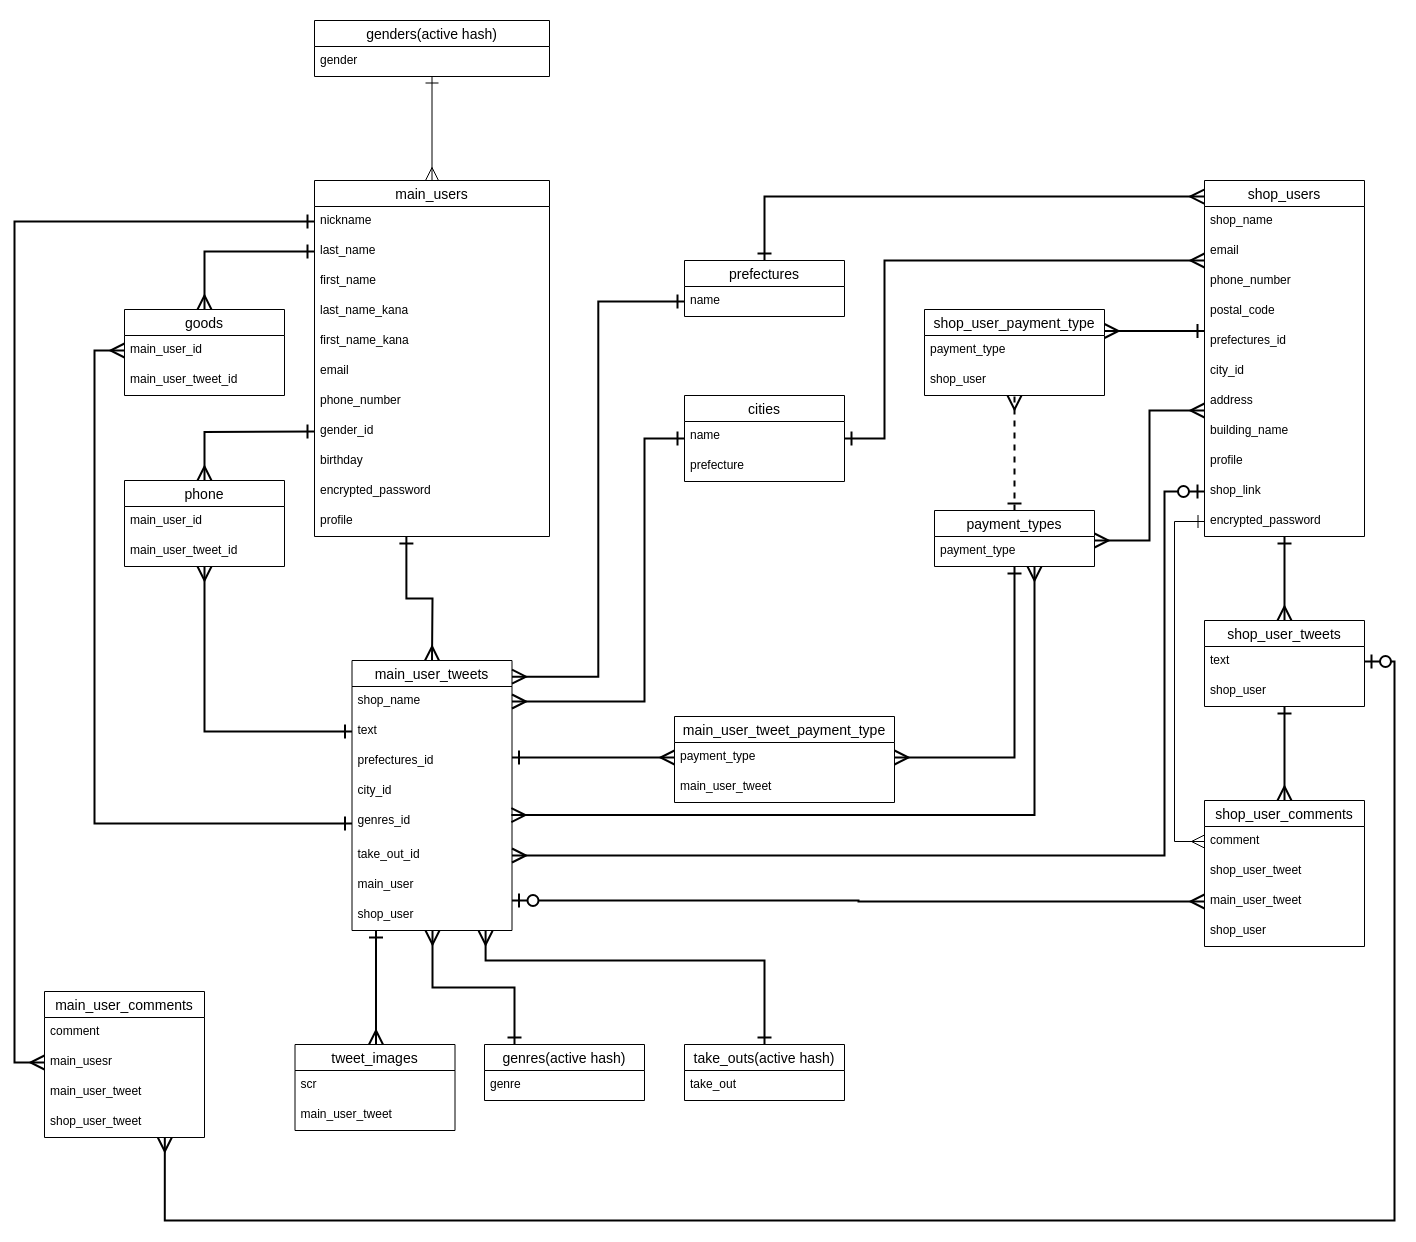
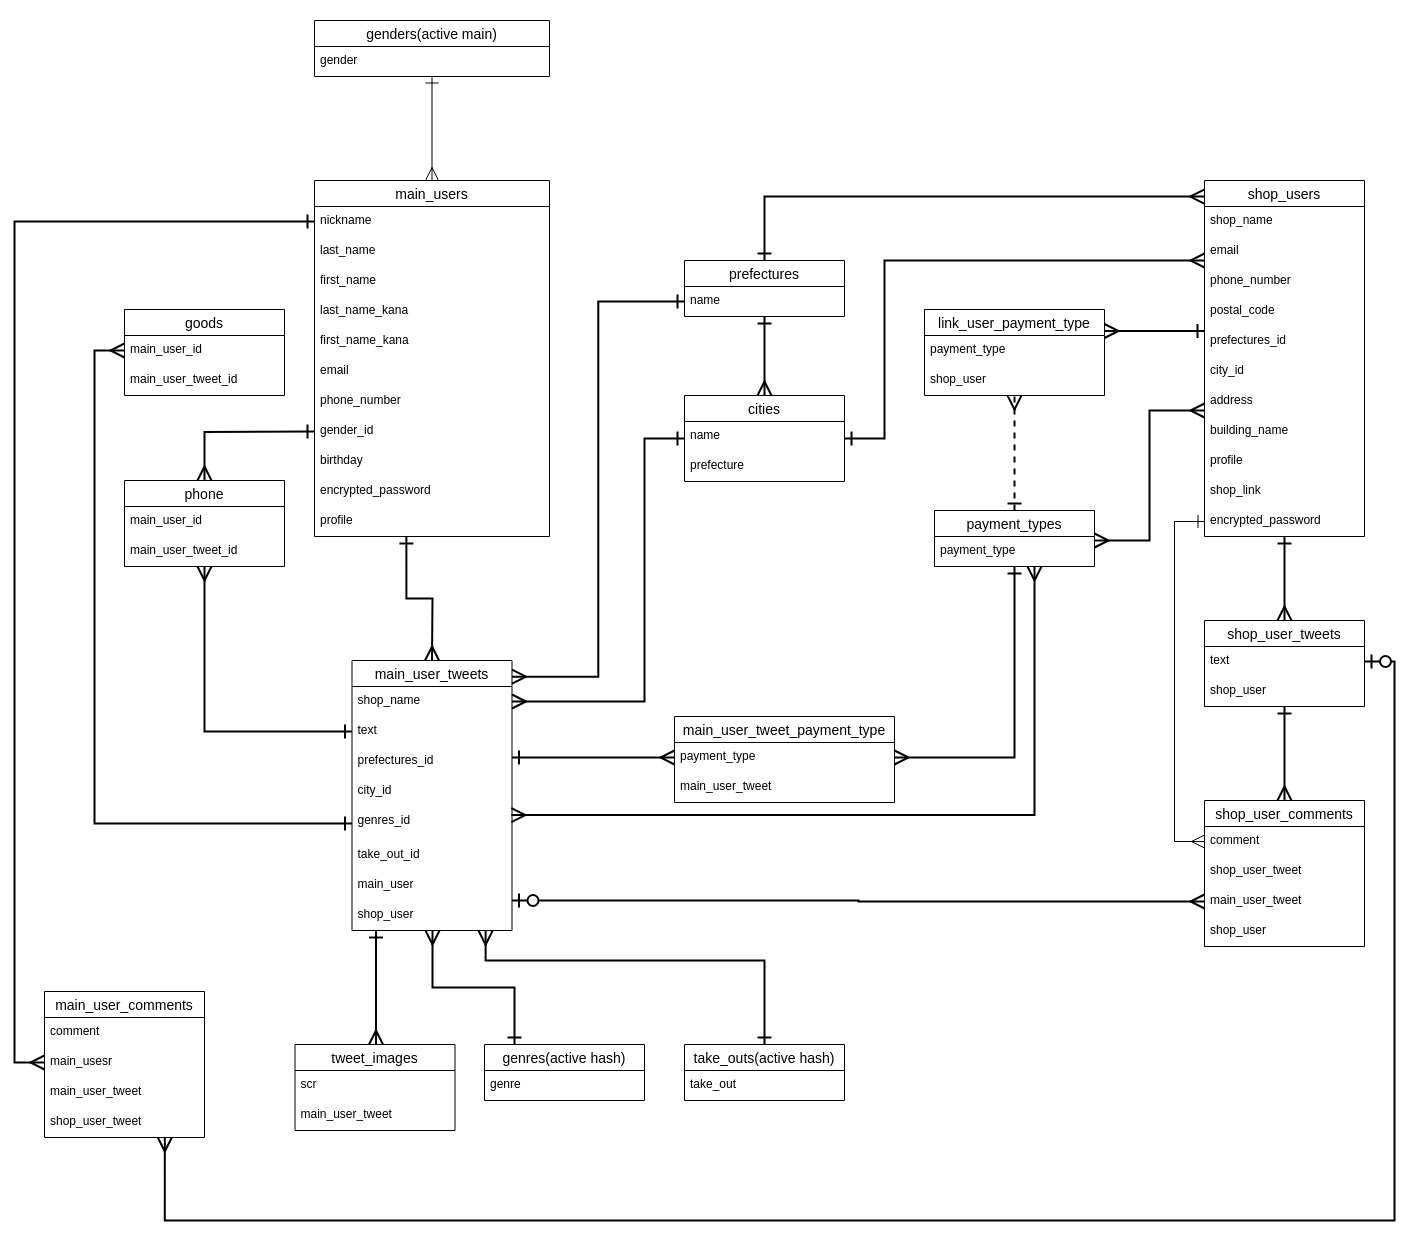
(432, 34) -> (432, 34)
(230, 252) -> none
(1014, 323) -> (1014, 323)
none -> (765, 357)
(1040, 856) -> none
